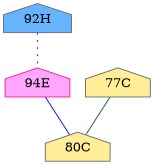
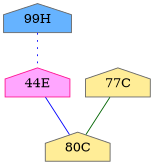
(38, 20) -> (38, 20)
(38, 84) -> (38, 84)
